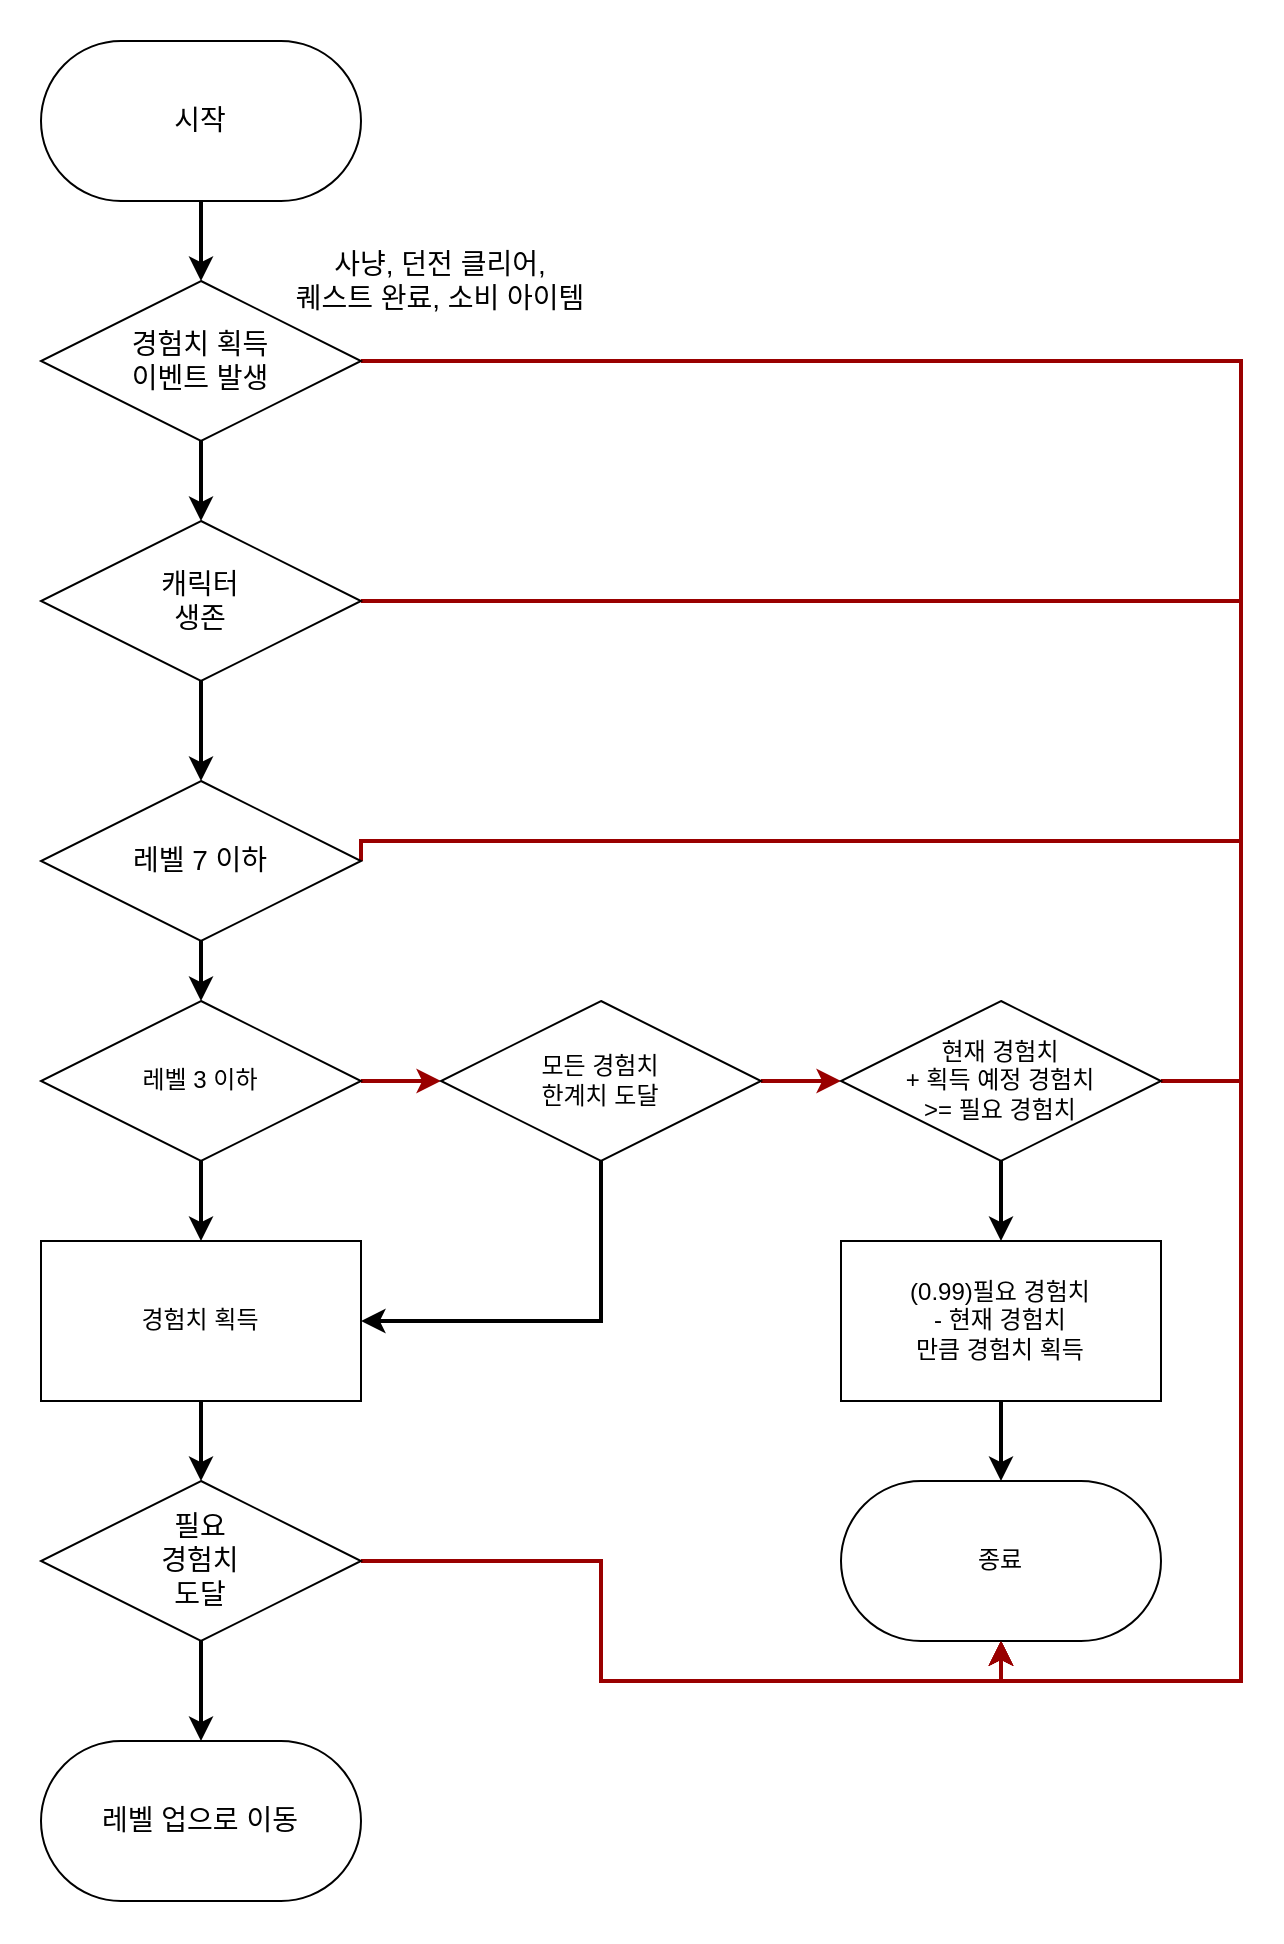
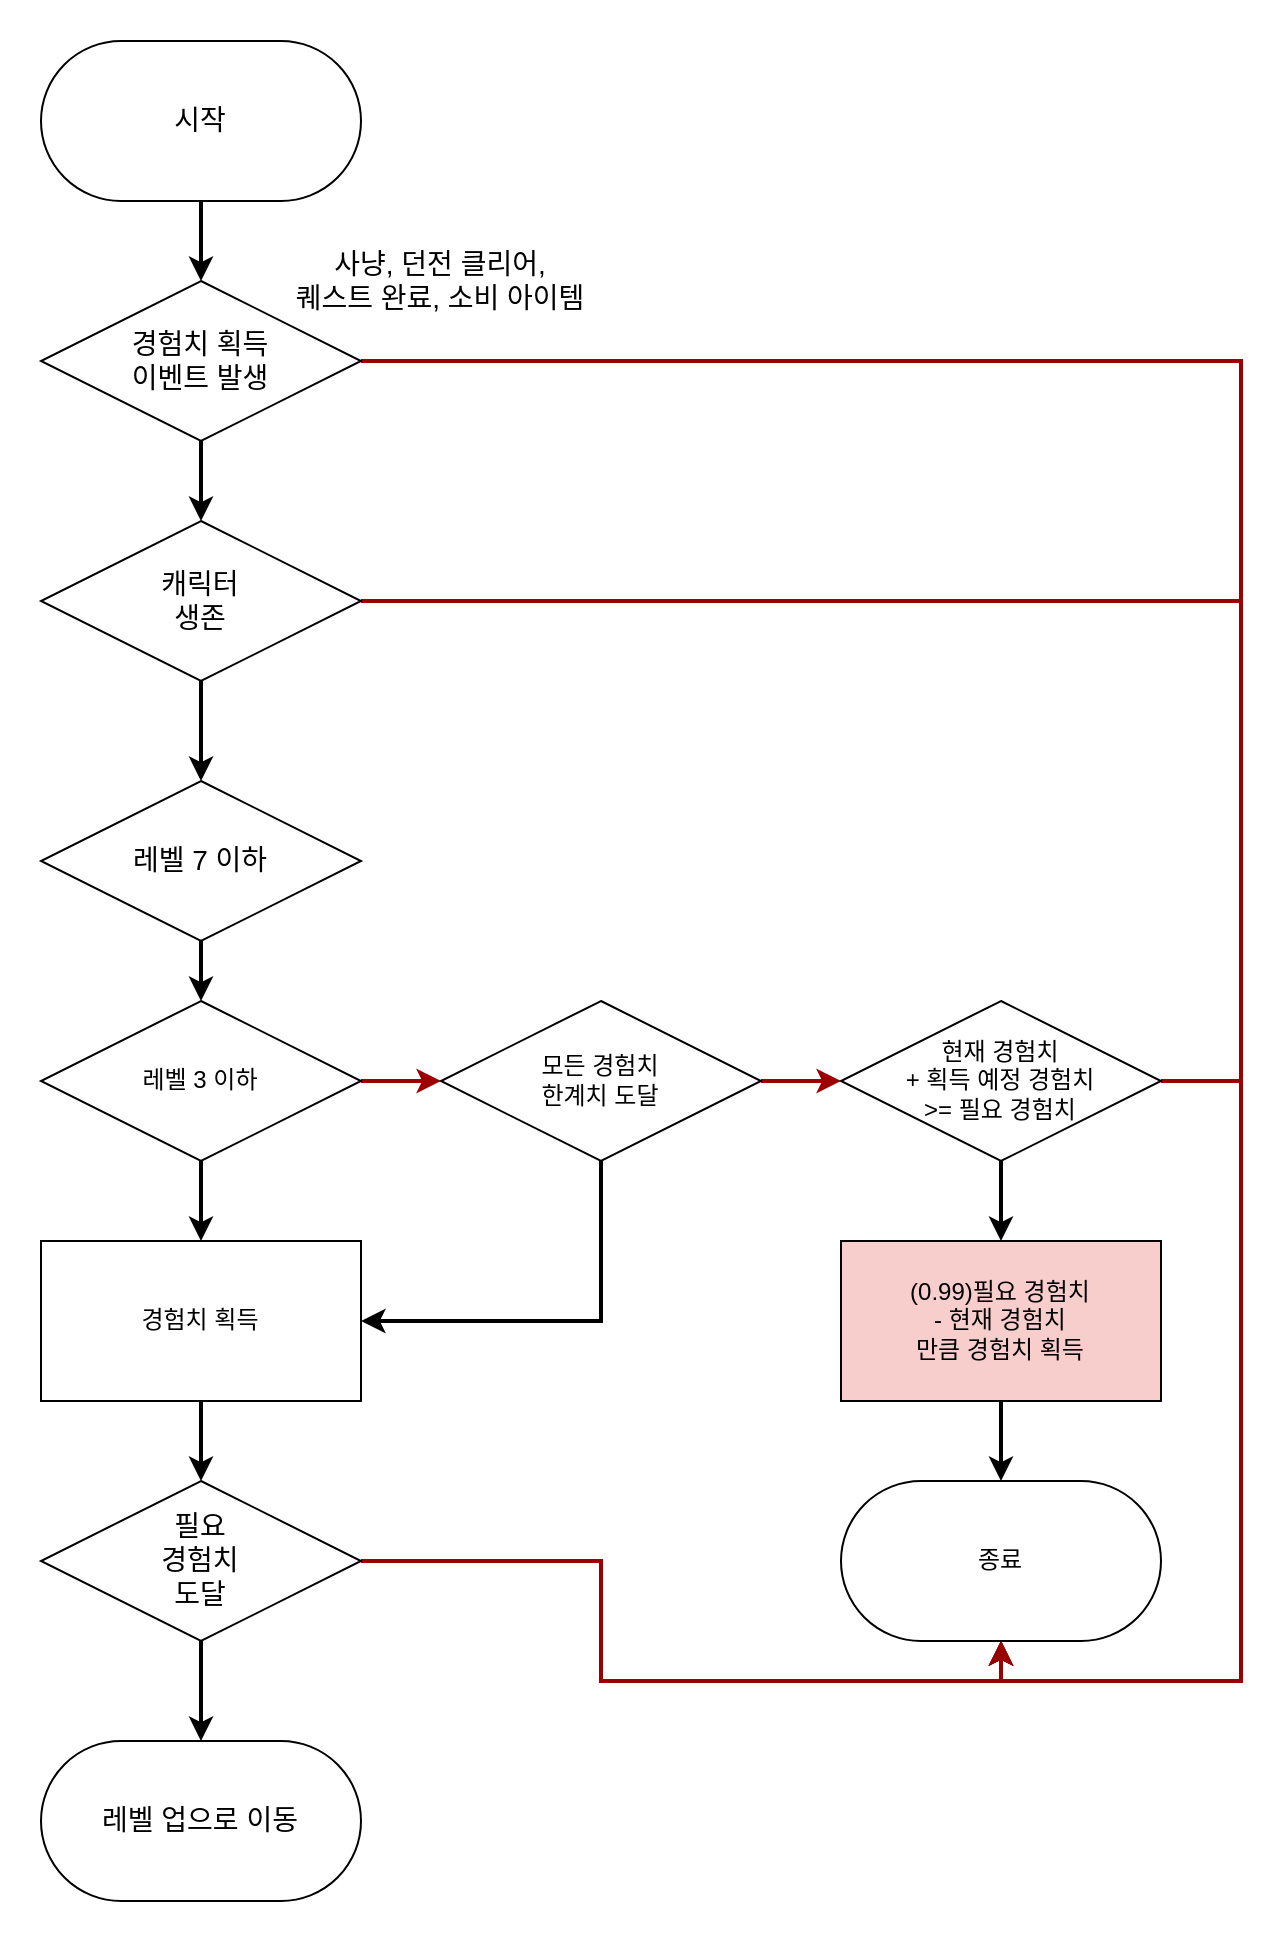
(789, 841) -> none
(1001, 1321) -> (1001, 1321)
